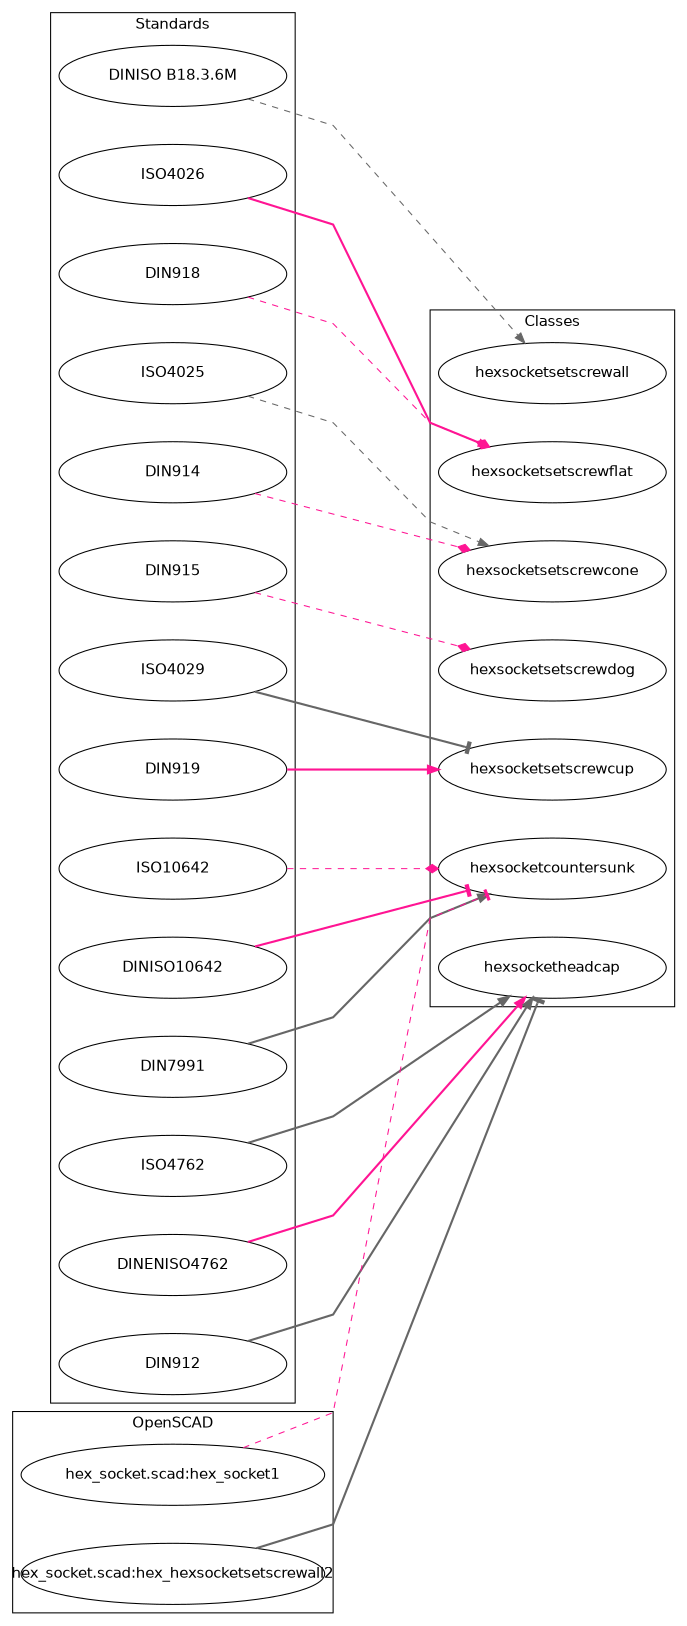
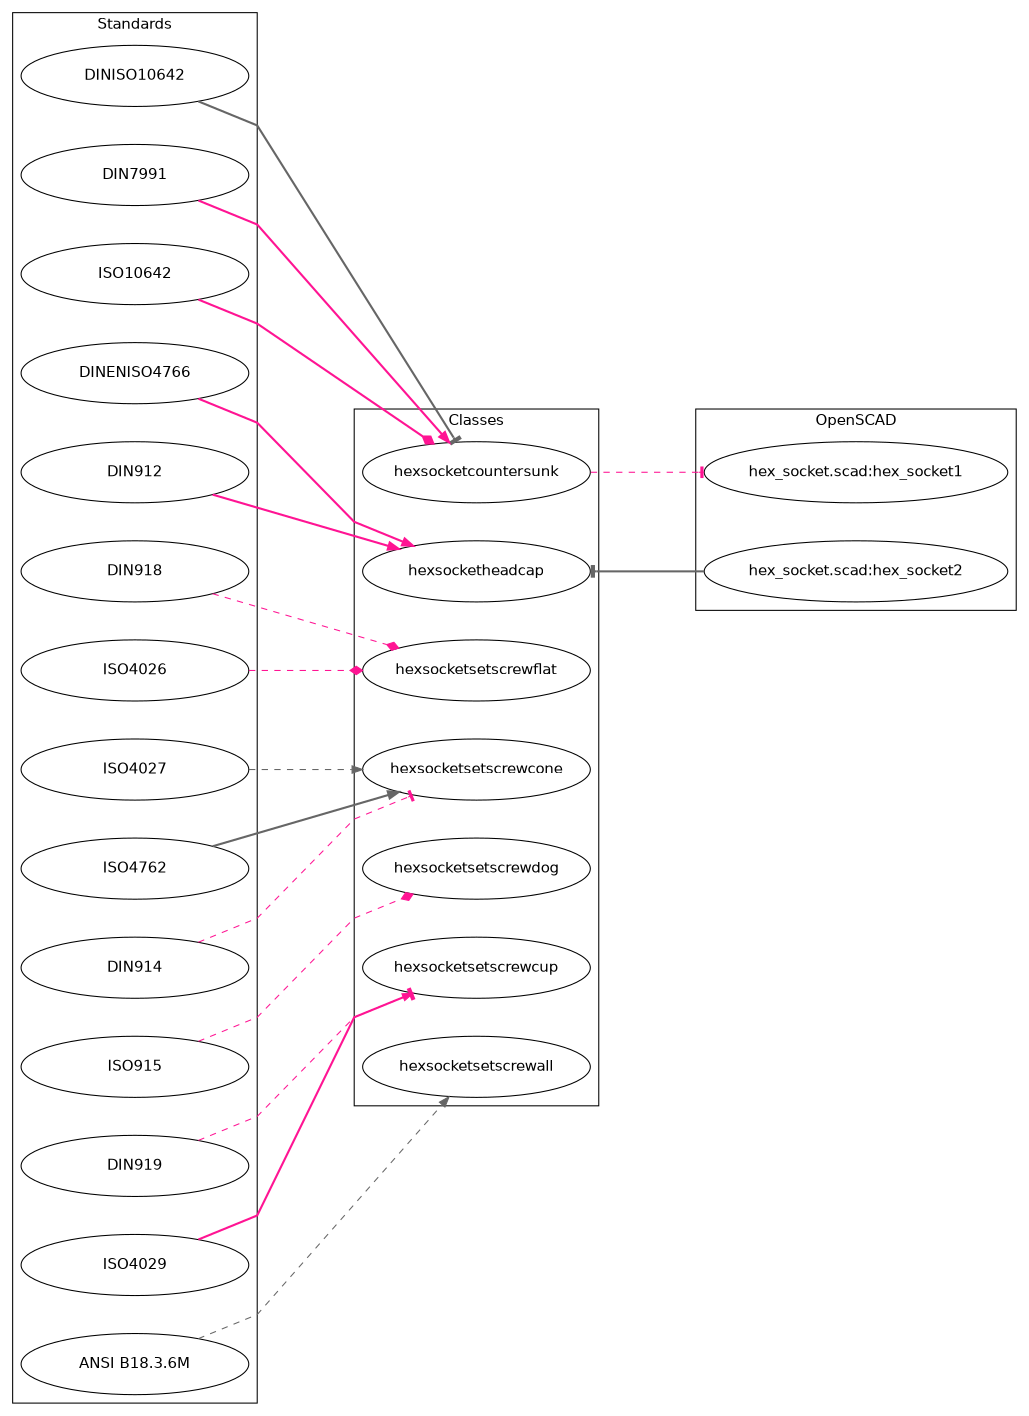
(173, 76) -> (135, 1364)
(373, 306) -> (299, 670)
(369, 360) -> (300, 619)
(173, 373) -> (135, 770)
(356, 520) -> (304, 871)
(173, 571) -> (135, 1067)
(360, 719) -> (304, 1119)
(357, 770) -> (302, 1071)
(356, 869) -> (314, 362)
(360, 919) -> (338, 255)
(369, 981) -> (329, 306)
(380, 1084) -> (301, 821)
(378, 1184) -> (645, 472)
(406, 1199) -> (301, 520)
(173, 1265) -> (135, 373)
(173, 1574) -> (856, 571)
